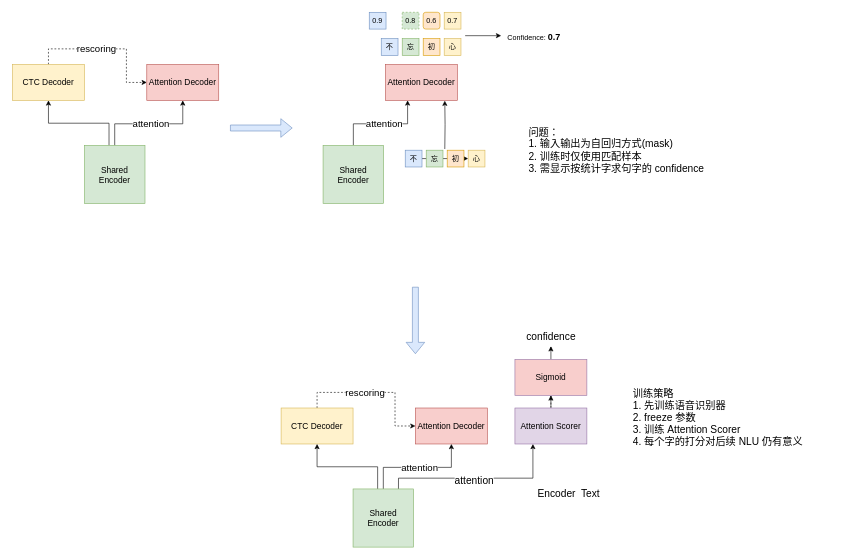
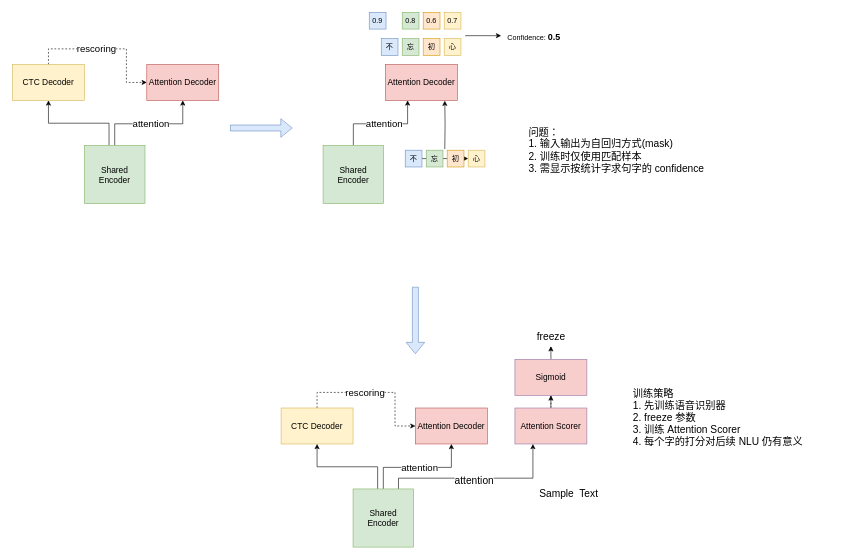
(411, 21) -> (411, 21)
(432, 21) -> (432, 21)
(534, 37) -> (534, 37)
(551, 338) -> (551, 338)
(551, 426) -> (551, 426)
(569, 495) -> (569, 495)
